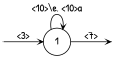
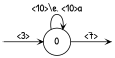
(57, 42) -> (57, 42)
